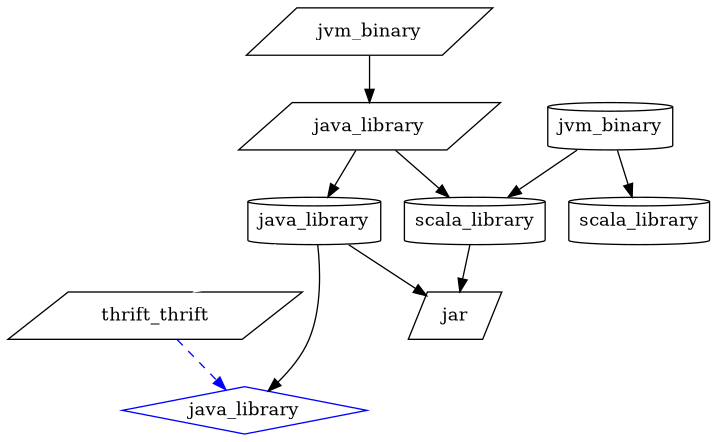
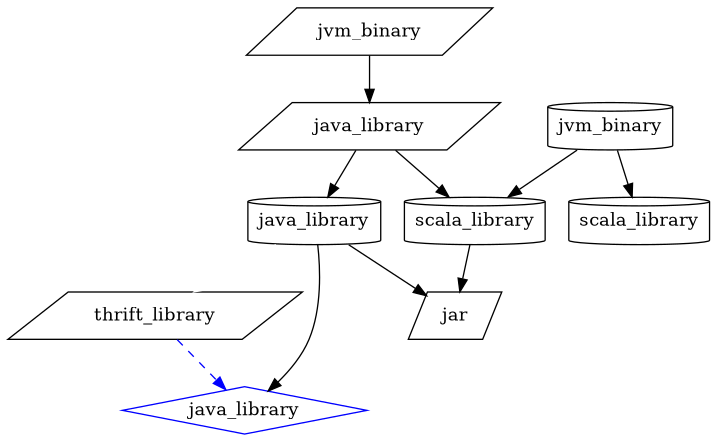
(155, 316) -> (155, 316)
